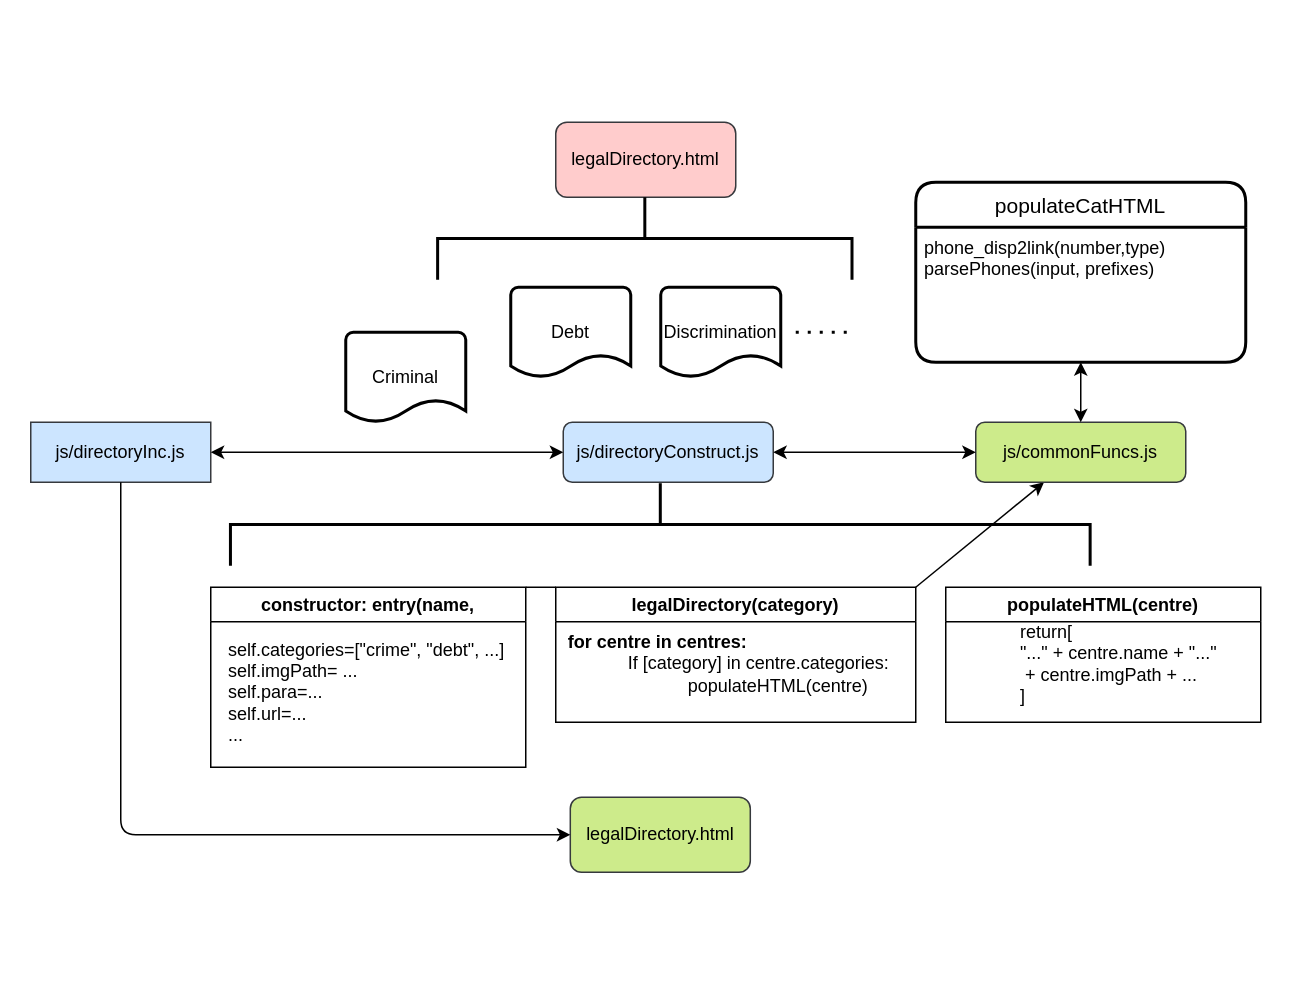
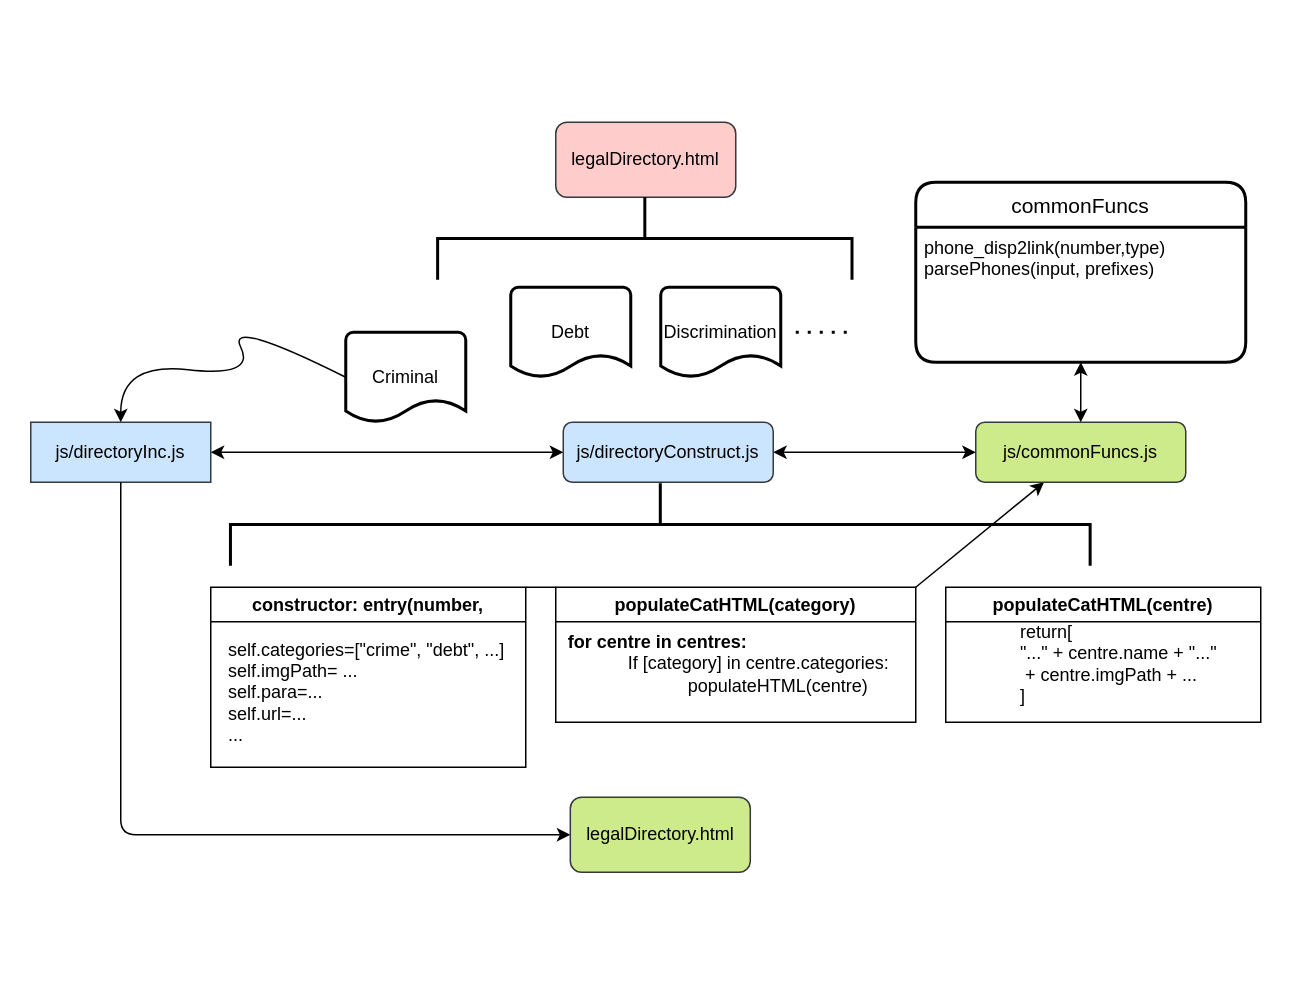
(1080, 206) -> (1080, 206)
none -> (239, 366)
(368, 605) -> (368, 605)
(735, 605) -> (735, 605)
(1103, 605) -> (1103, 605)
